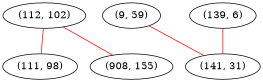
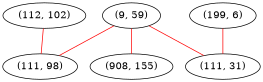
(223, 16) -> (223, 16)
none -> (87, 41)
(88, 41) -> (132, 41)
(223, 67) -> (223, 67)
